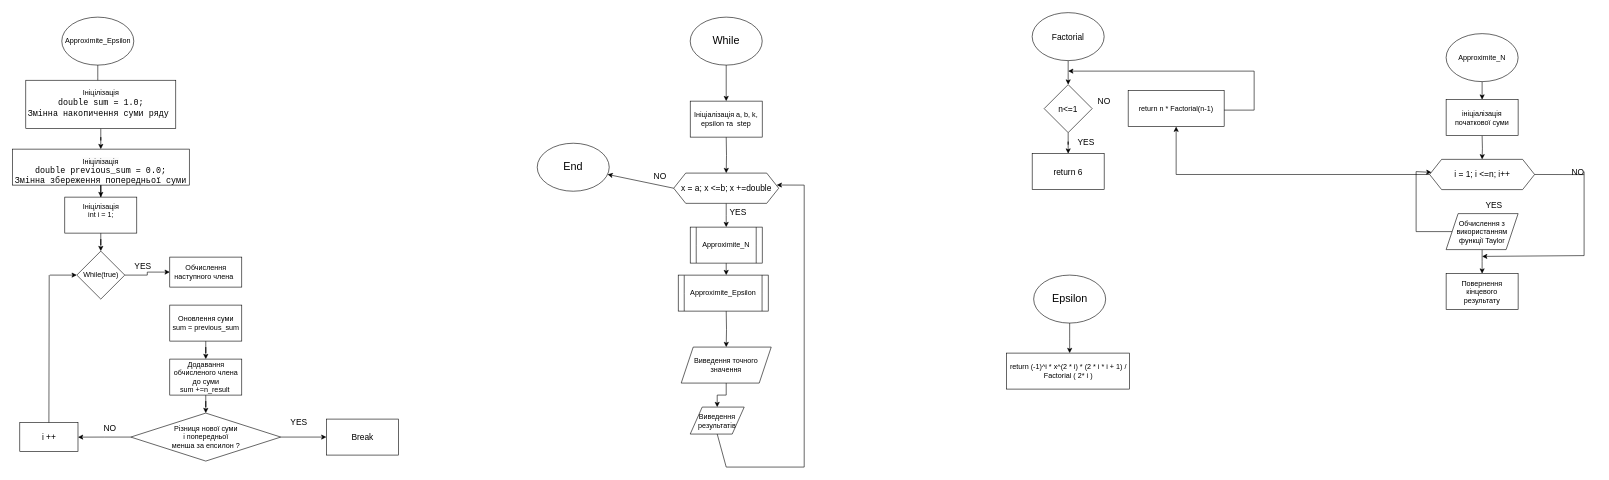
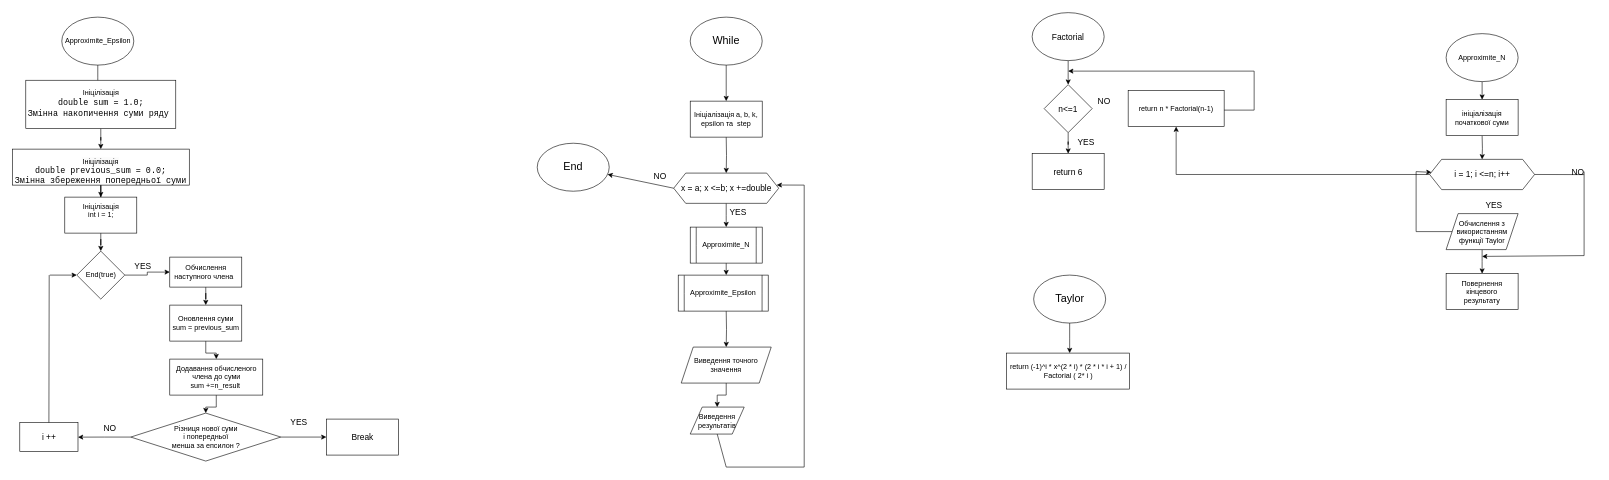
(101, 275) -> (101, 275)
none -> (206, 296)
(1070, 299) -> (1070, 299)
(206, 377) -> (216, 377)
